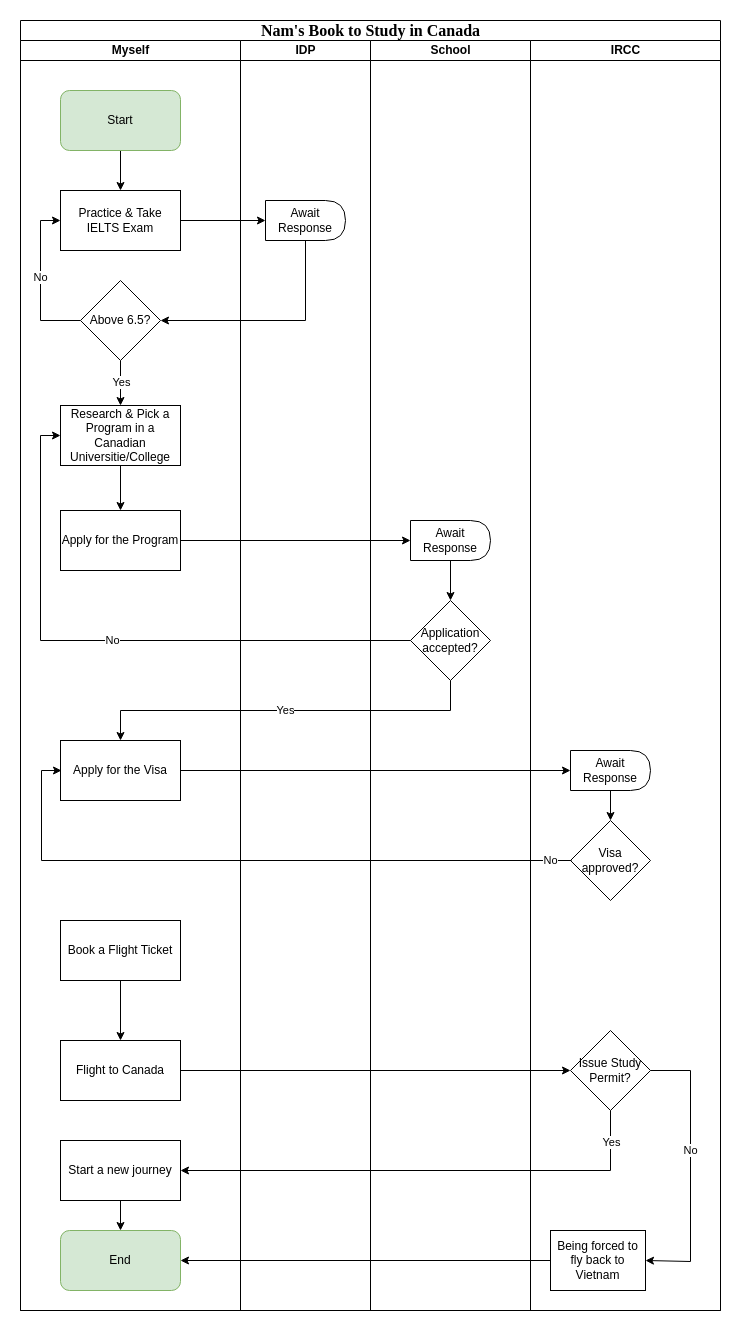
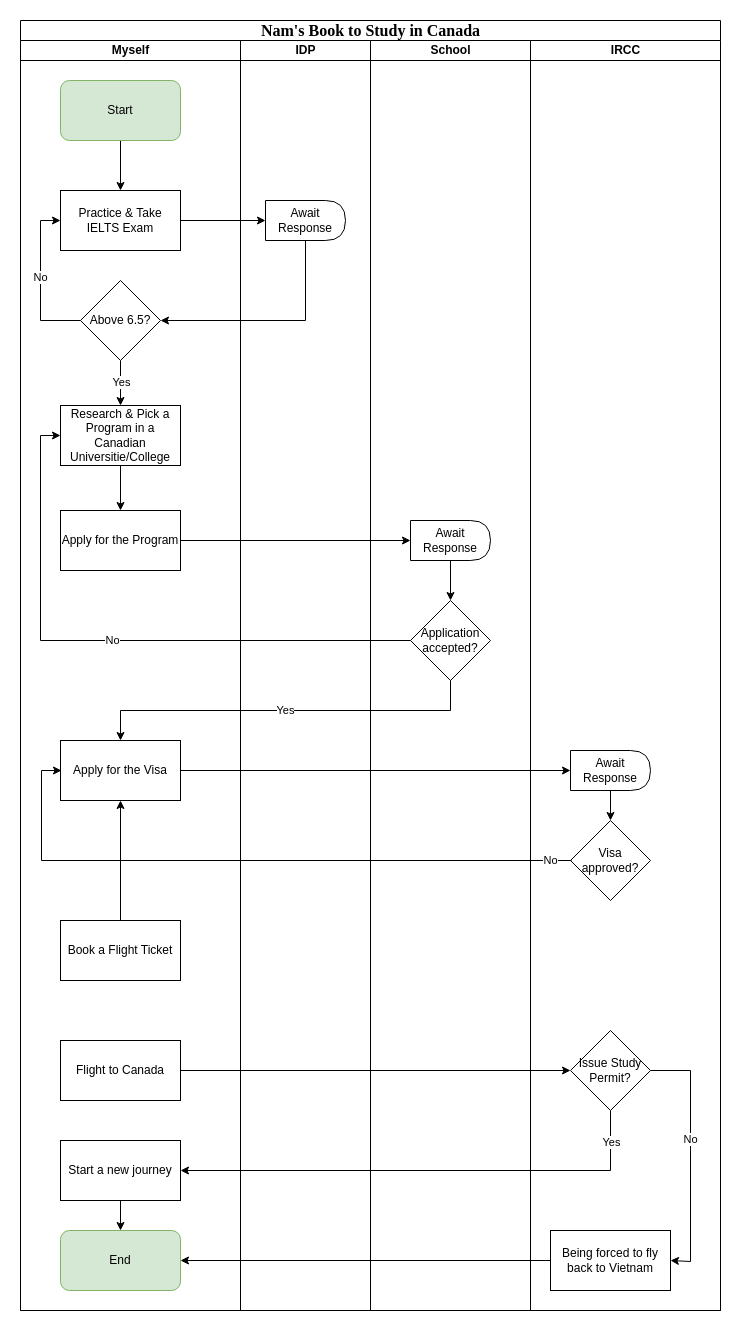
(121, 121) -> (121, 111)
(121, 1007) -> (121, 864)
(598, 1261) -> (611, 1261)
